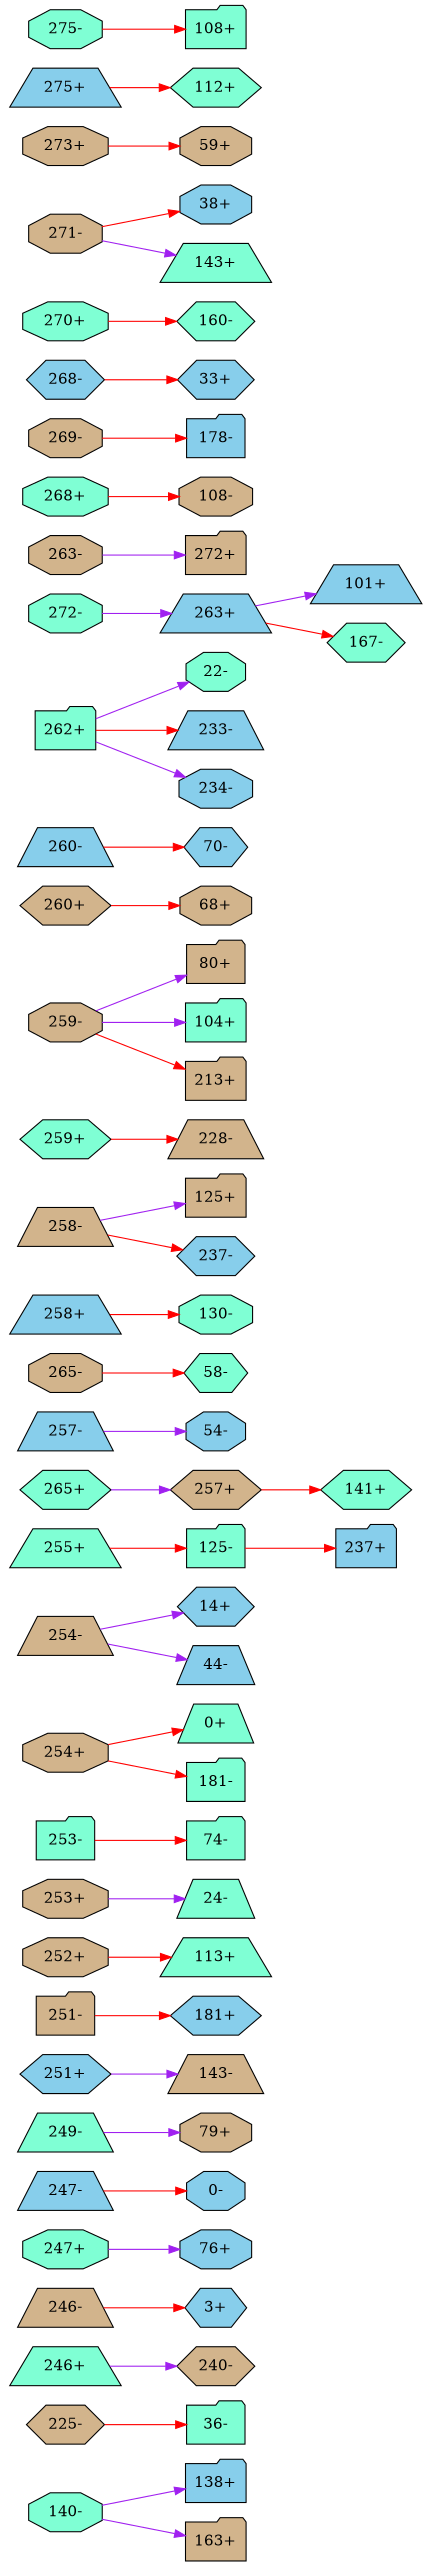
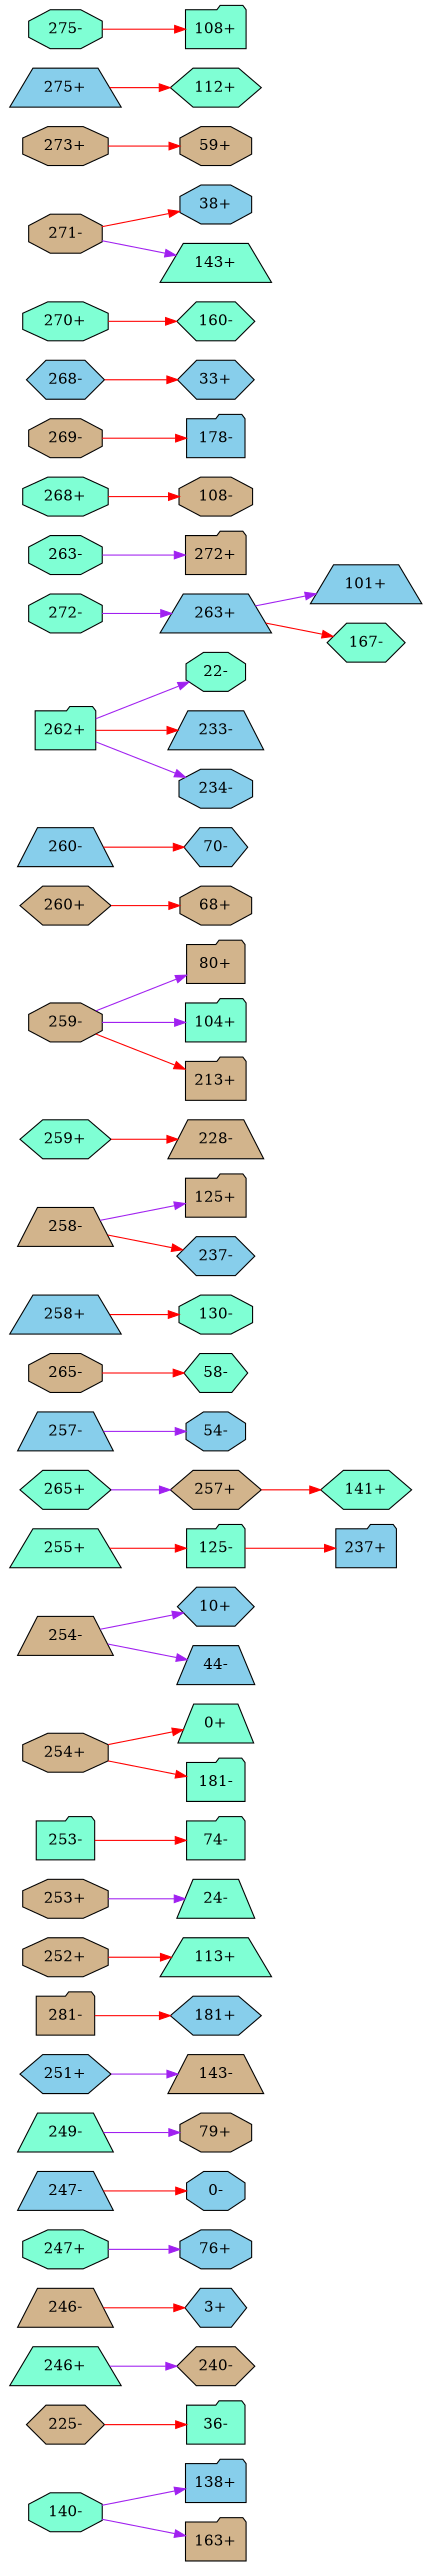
(65, 555) -> (65, 555)
(216, 1607) -> (216, 1607)
(65, 2016) -> (65, 2016)
